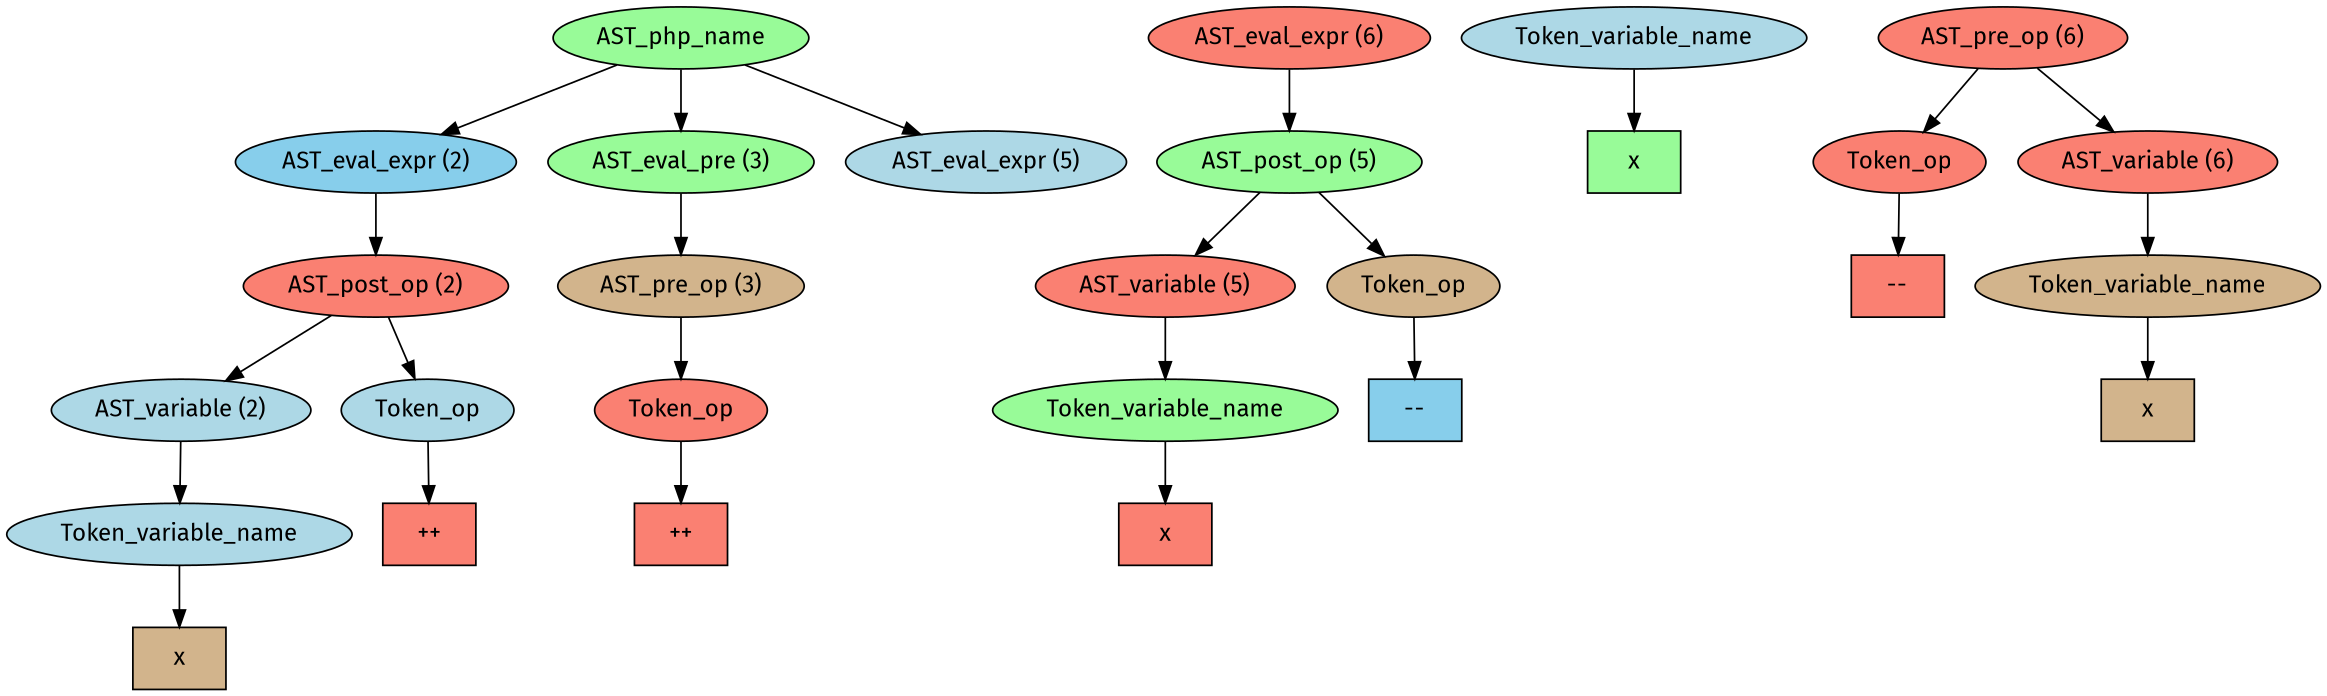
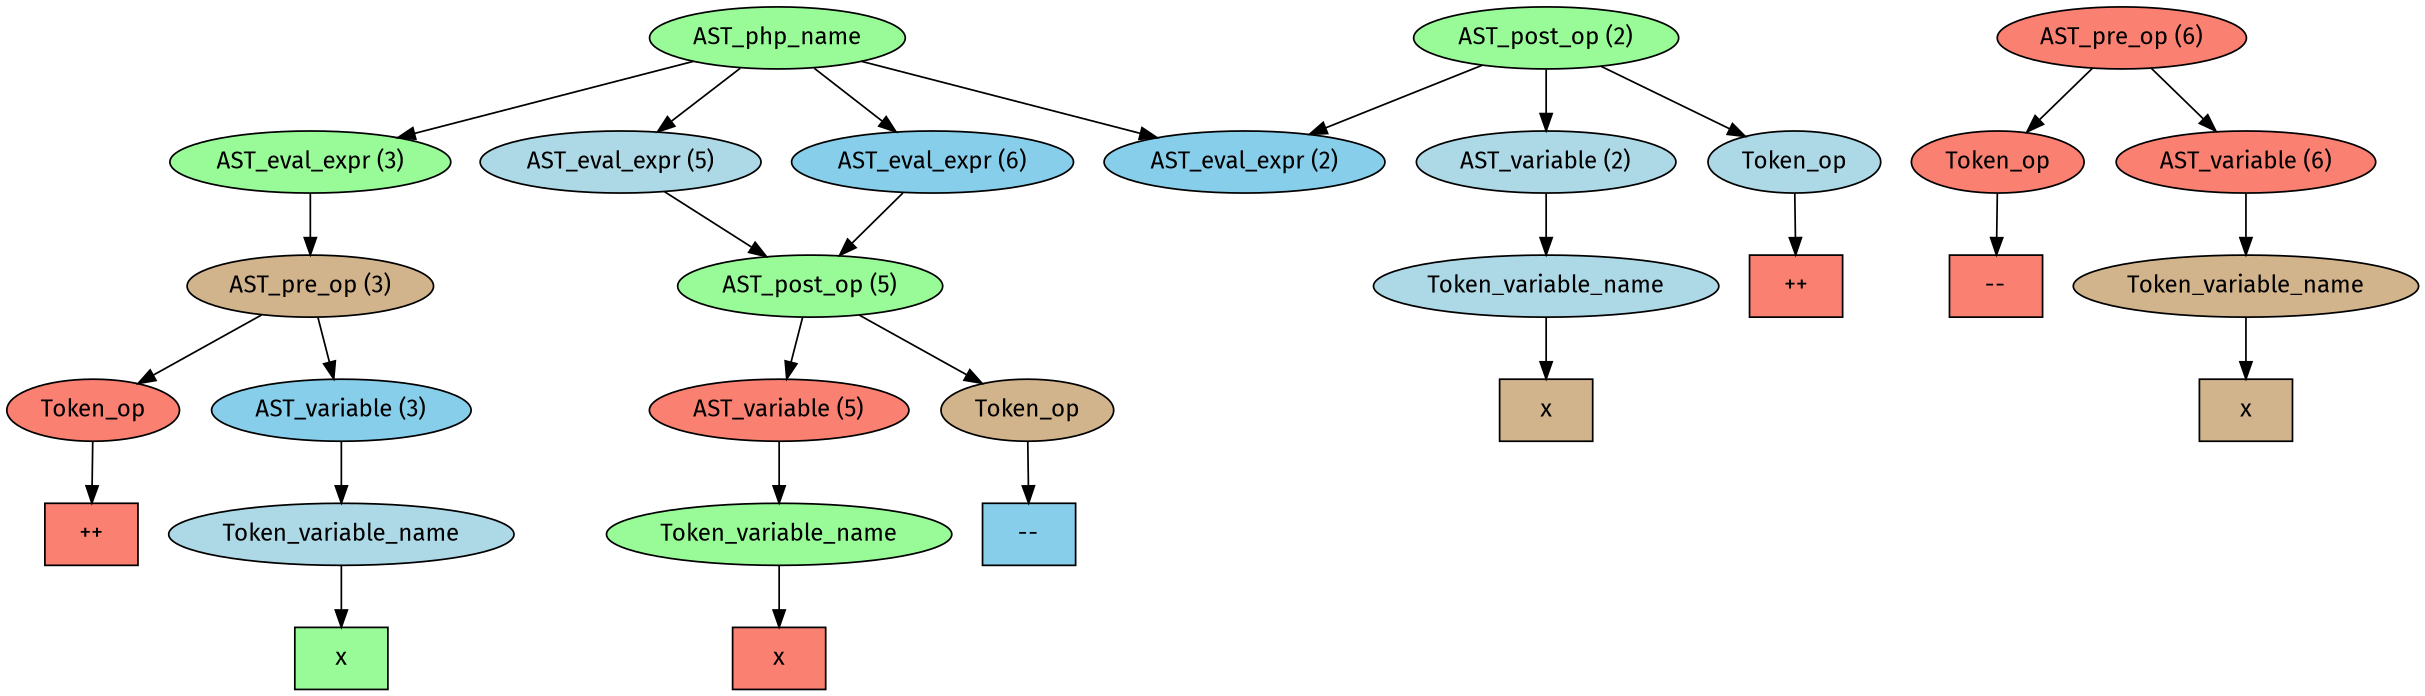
(1289, 38) -> (933, 162)
none -> (848, 95)
(681, 162) -> (310, 162)
(376, 216) -> (1404, 97)
none -> (708, 219)
(376, 286) -> (1546, 38)
none -> (341, 410)
